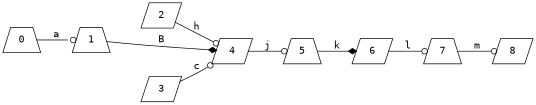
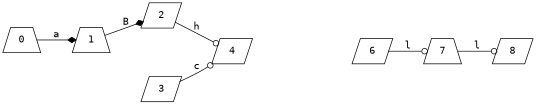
(52, 40) -> (52, 40)
(157, 46) -> (120, 30)
(477, 46) -> (477, 46)
(302, 51) -> none
